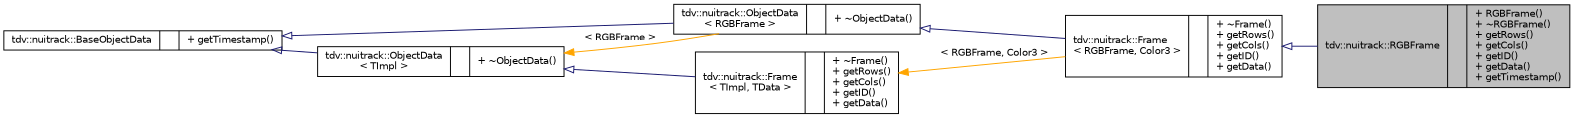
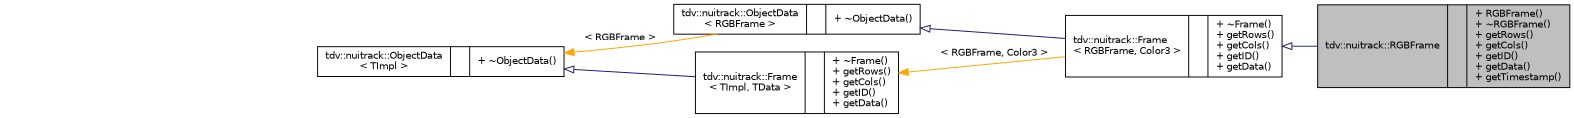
(143, 40) -> none
